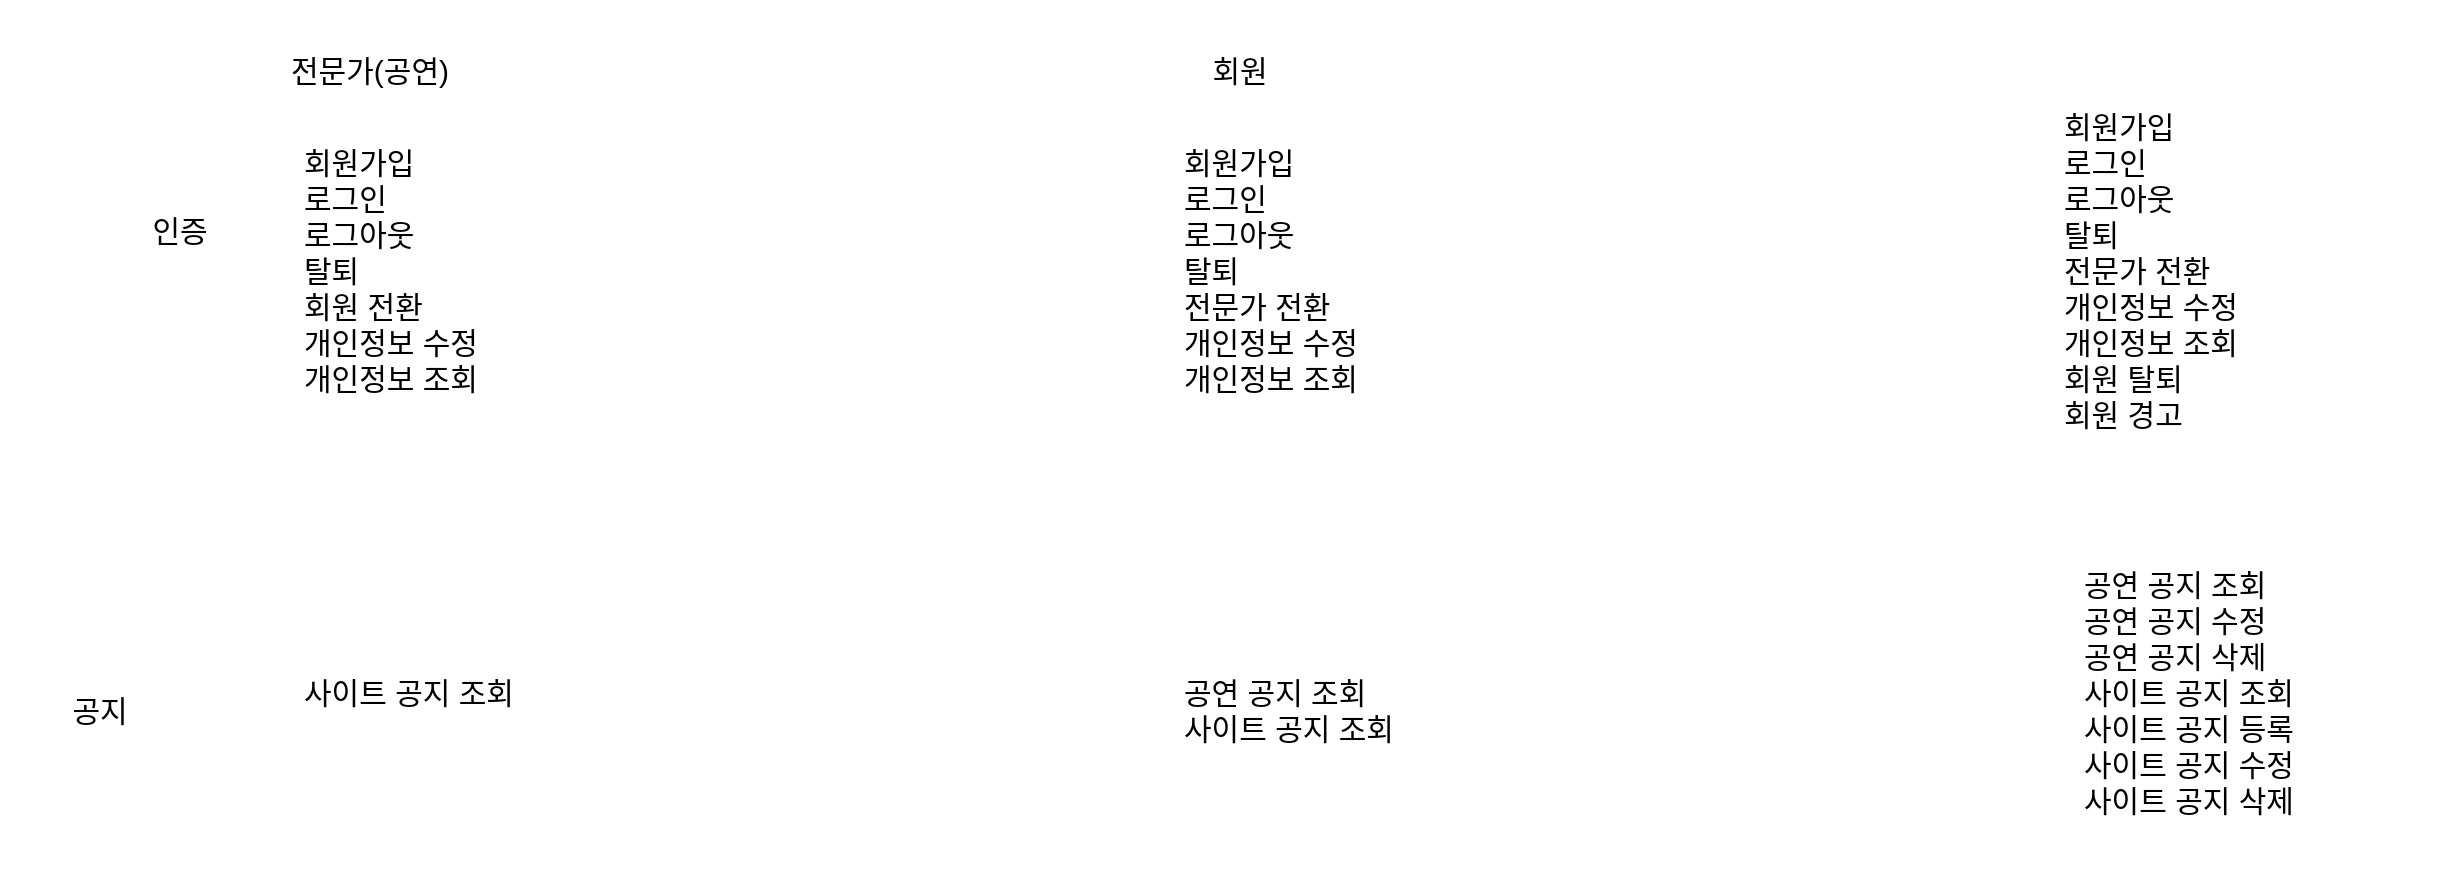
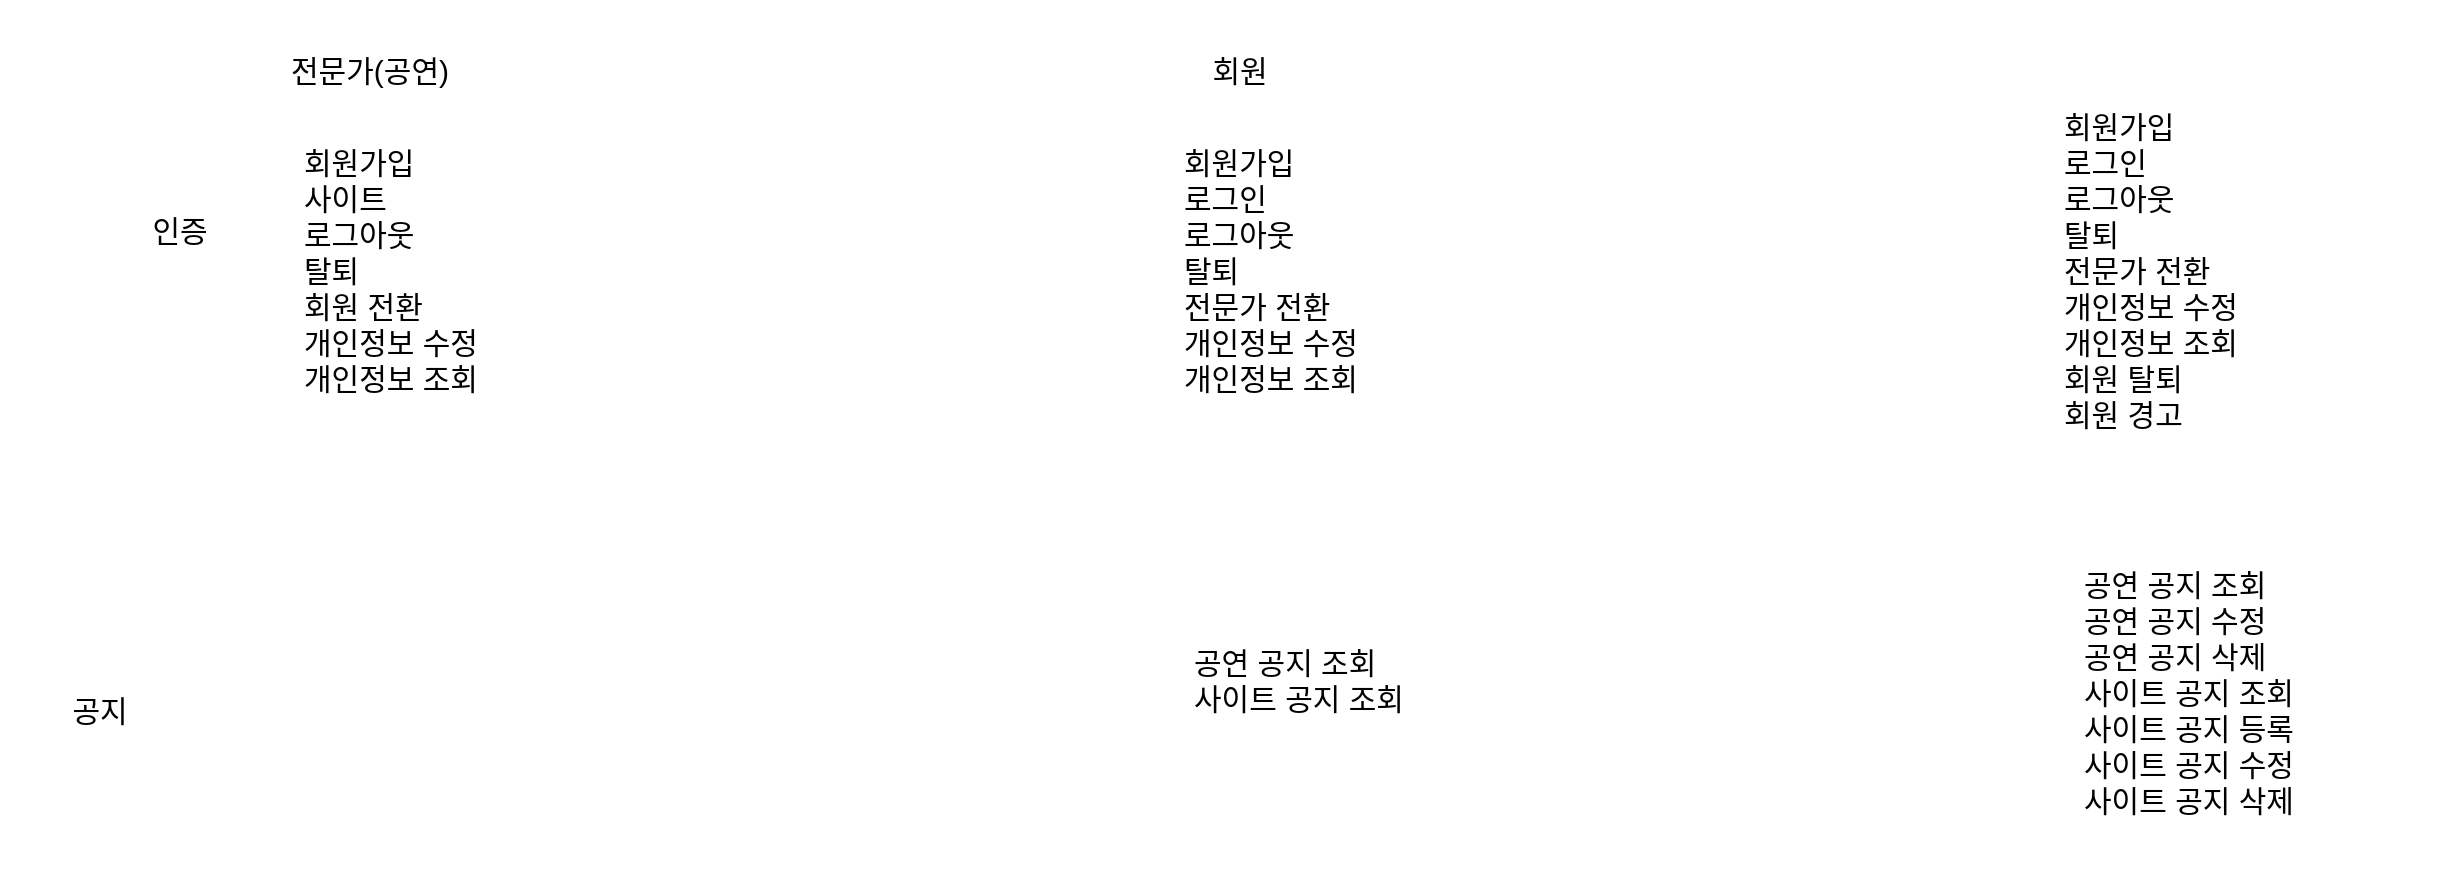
(400, 271) -> (400, 271)
(471, 711) -> none
(1351, 711) -> (1361, 681)
